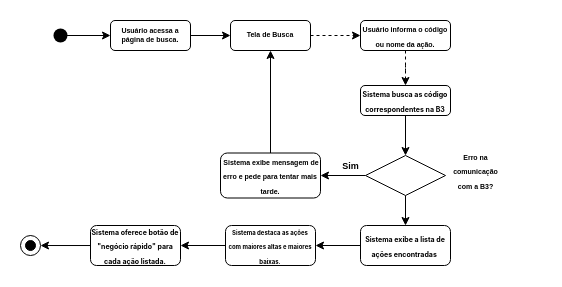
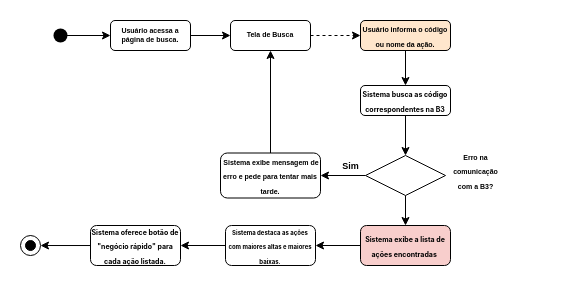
(406, 36) -> (406, 36)
(406, 70) -> (406, 70)
(406, 246) -> (406, 246)
